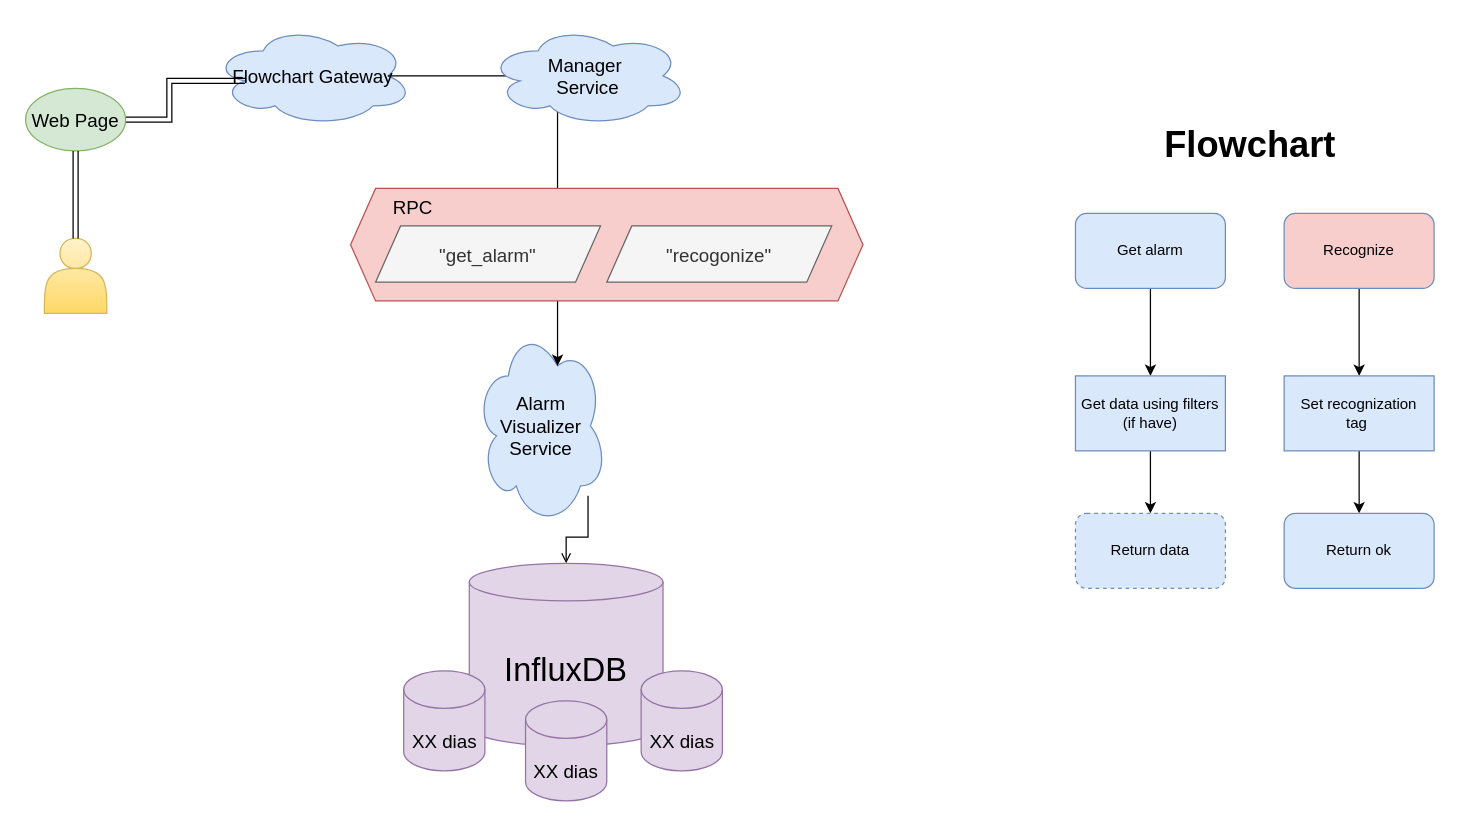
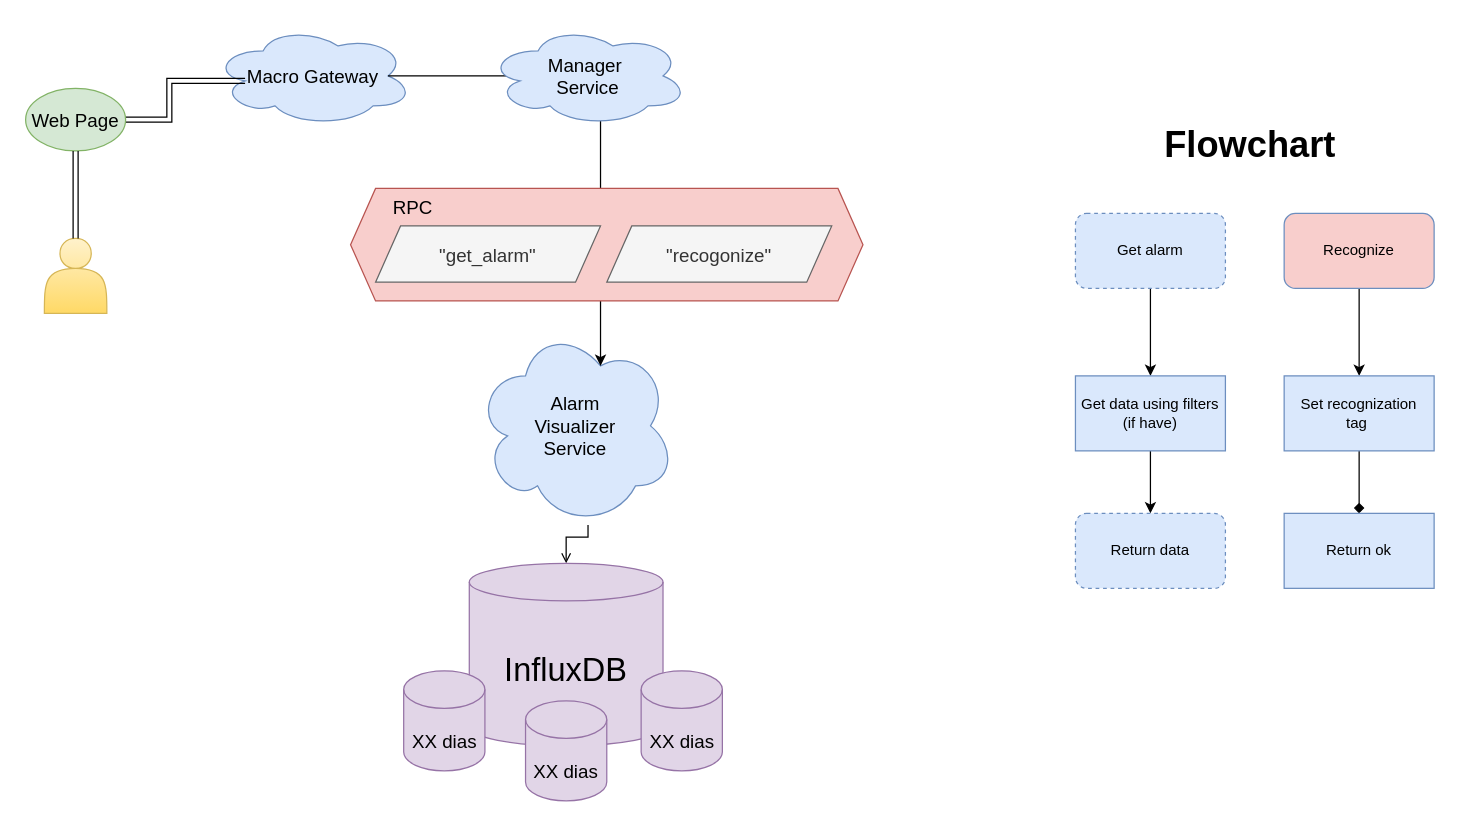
(313, 76) -> (313, 76)
(1151, 251) -> (1151, 251)
(541, 426) -> (576, 426)
(1359, 503) -> (1359, 502)
(1359, 551) -> (1359, 551)
